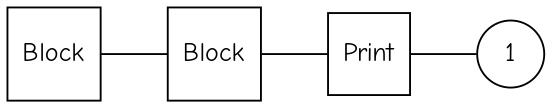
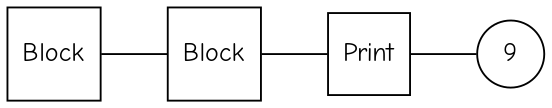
(511, 54) -> (511, 54)
